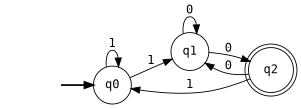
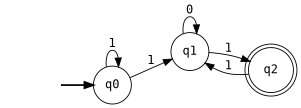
(229, 48) -> (229, 48)
(229, 66) -> (229, 66)
(196, 93) -> none
